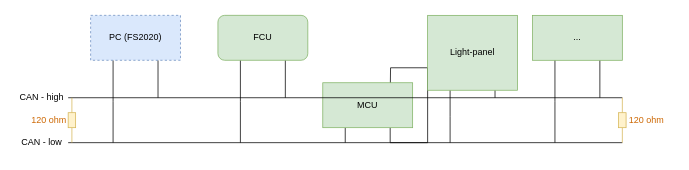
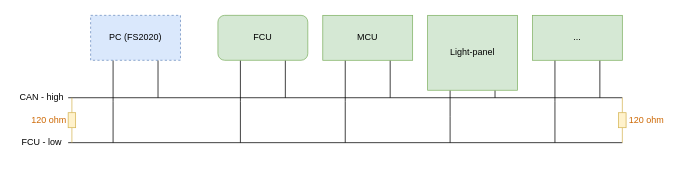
(368, 105) -> (368, 38)
(42, 143) -> (42, 143)
